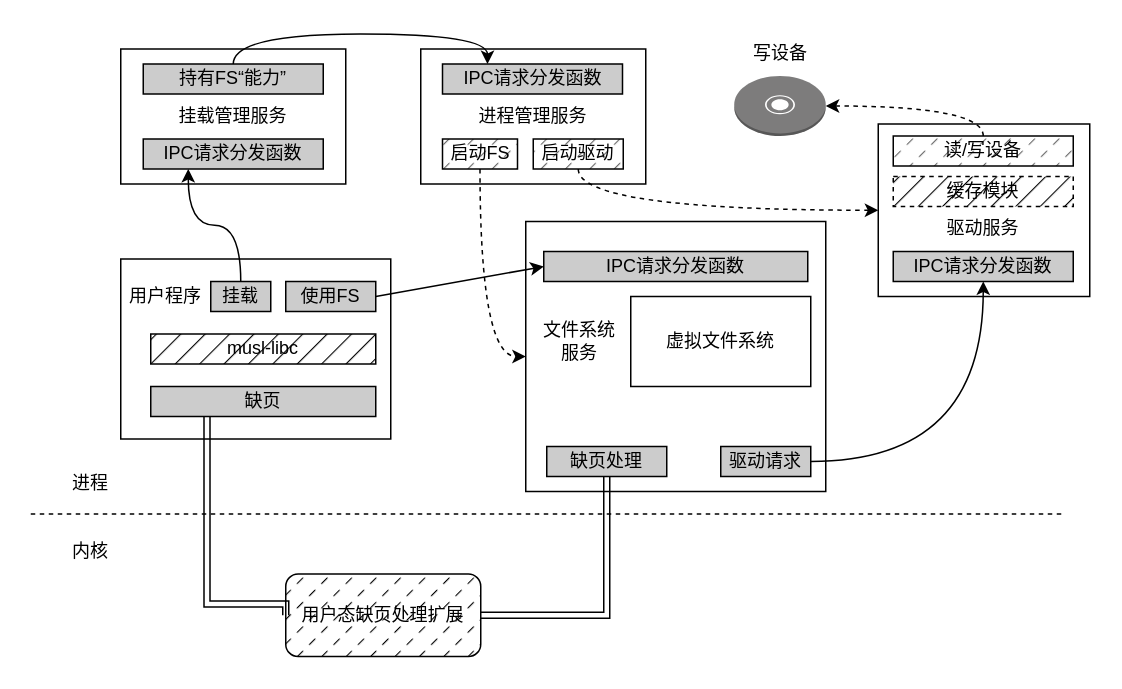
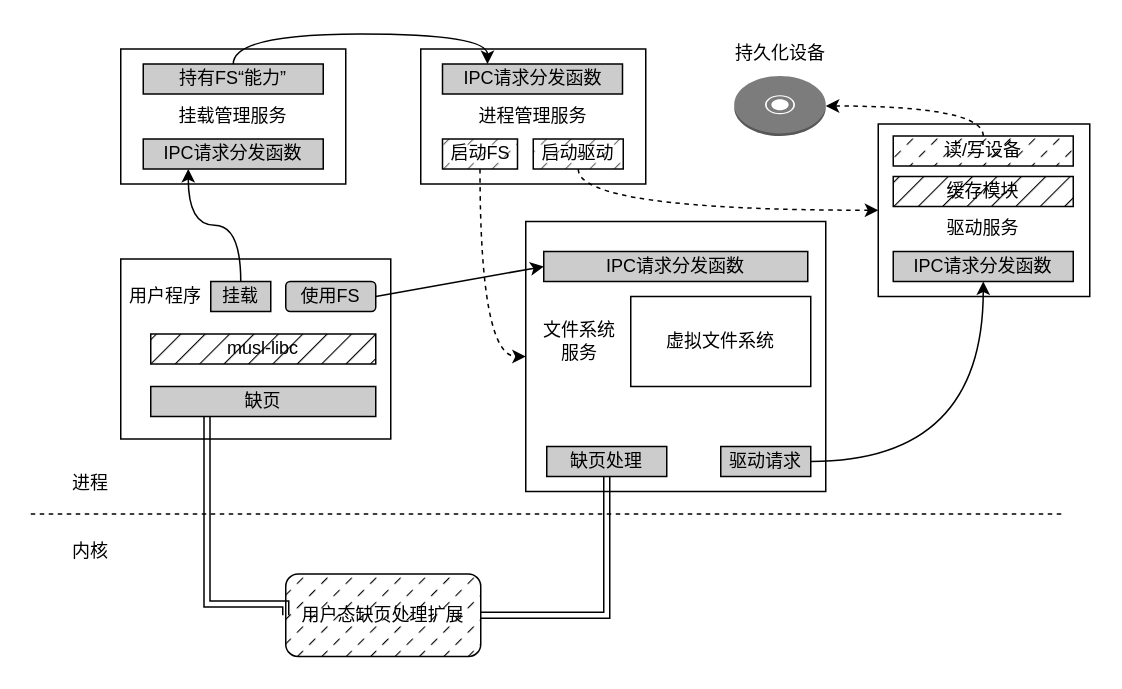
(781, 53) -> (781, 53)
(983, 151) -> (983, 151)
(983, 191) -> (983, 191)
(331, 296) -> (331, 296)
